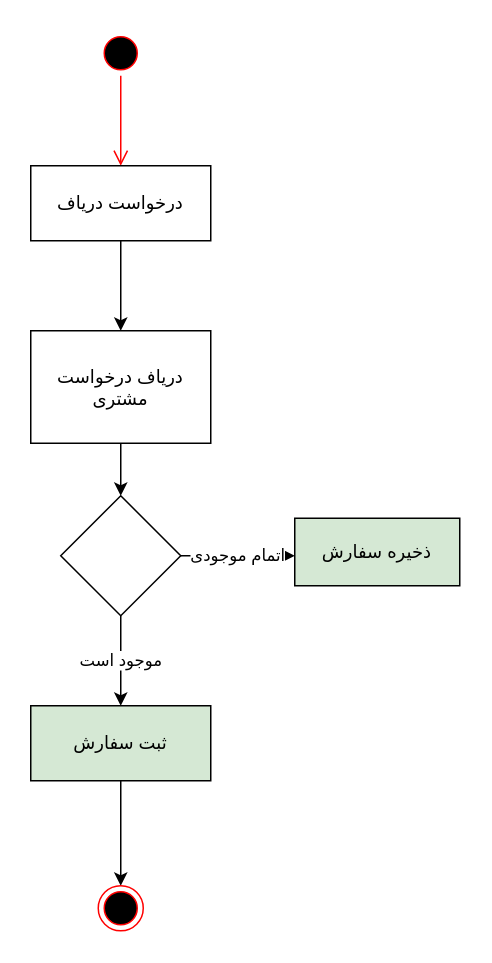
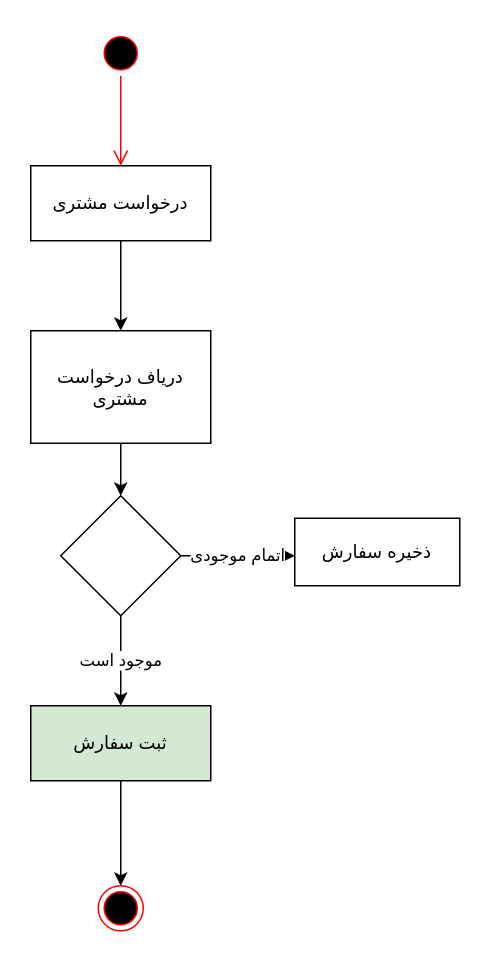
(121, 203) -> (121, 203)
(377, 552) -> (377, 552)
